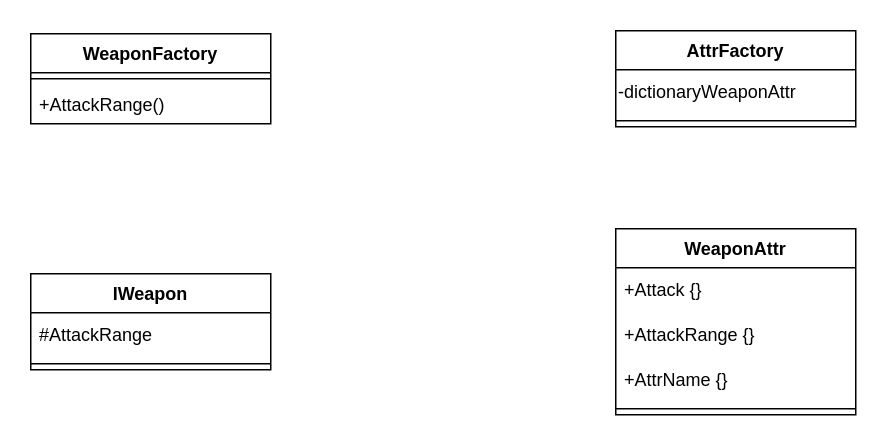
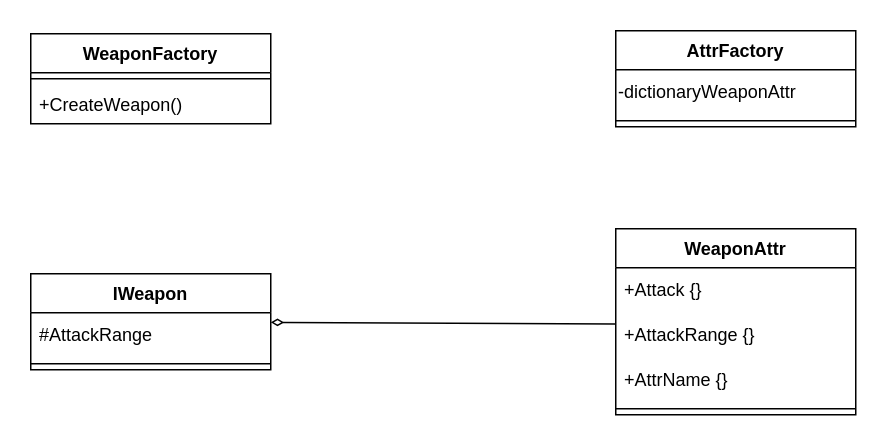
(110, 106) -> (115, 106)
none -> (448, 323)
